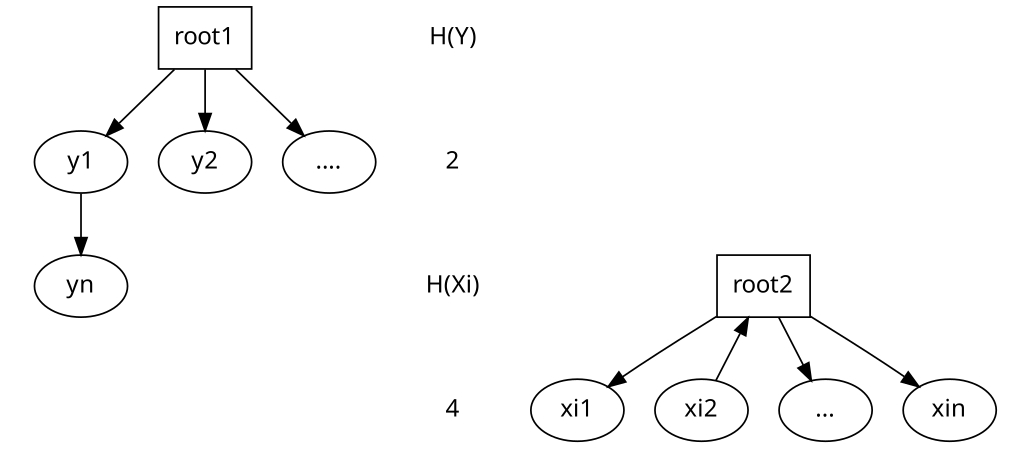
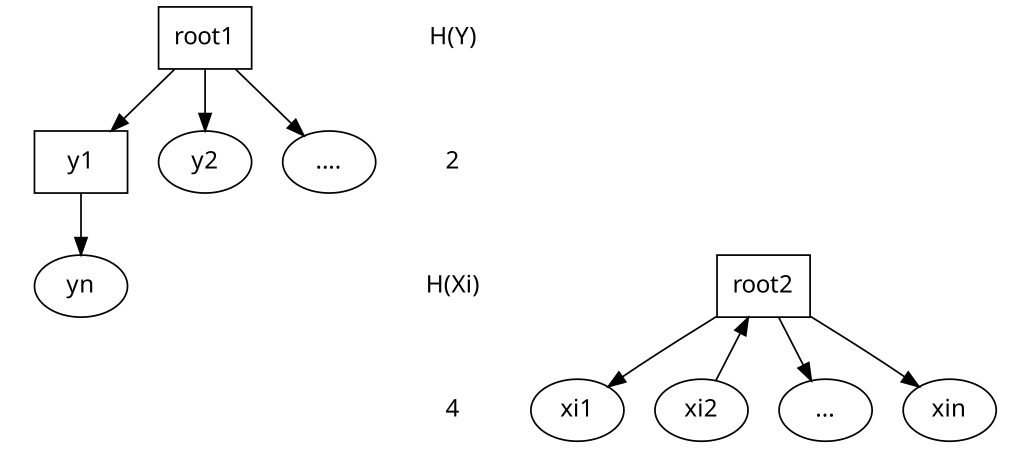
(81, 162) -> (81, 162)
